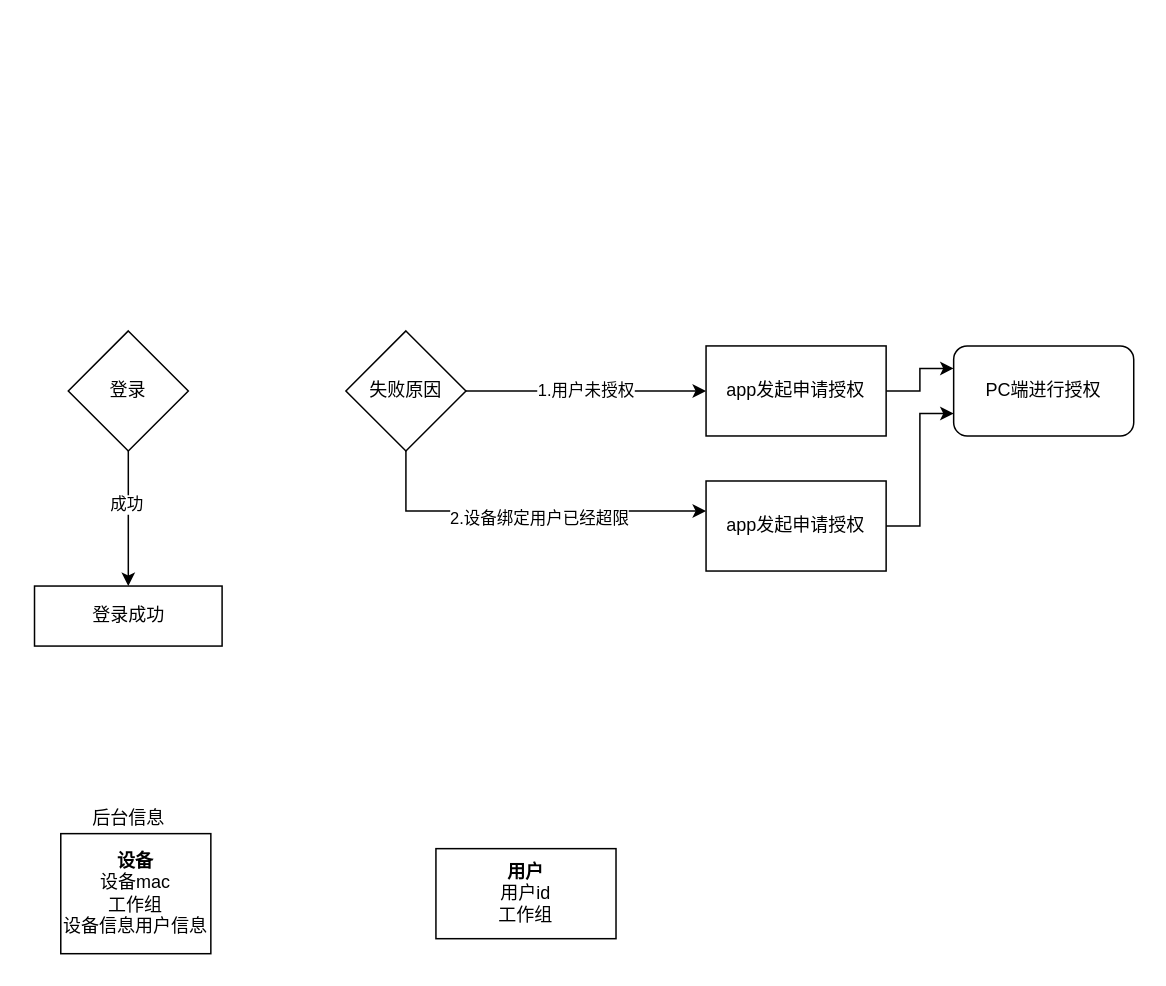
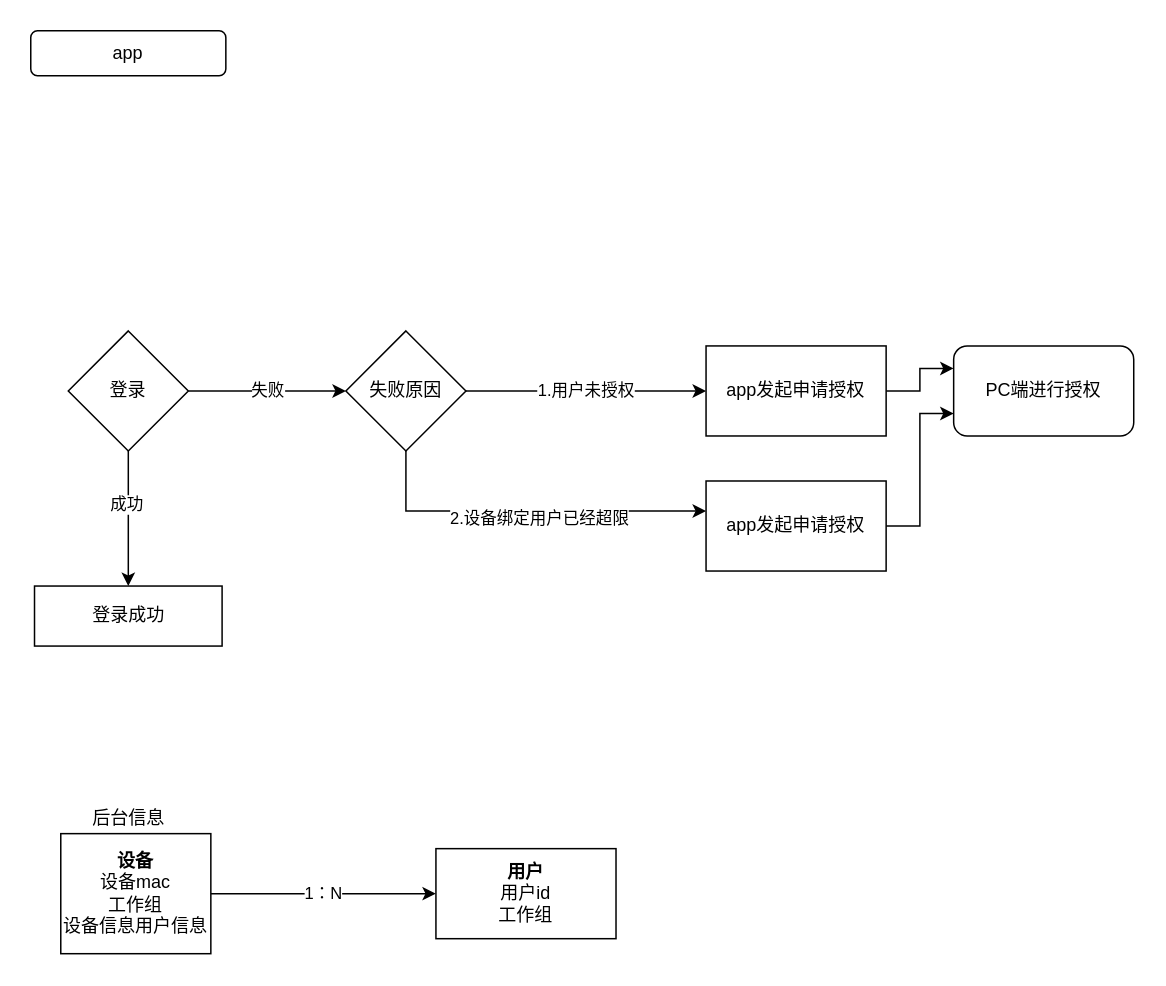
none -> (128, 53)
none -> (262, 391)
none -> (261, 893)
